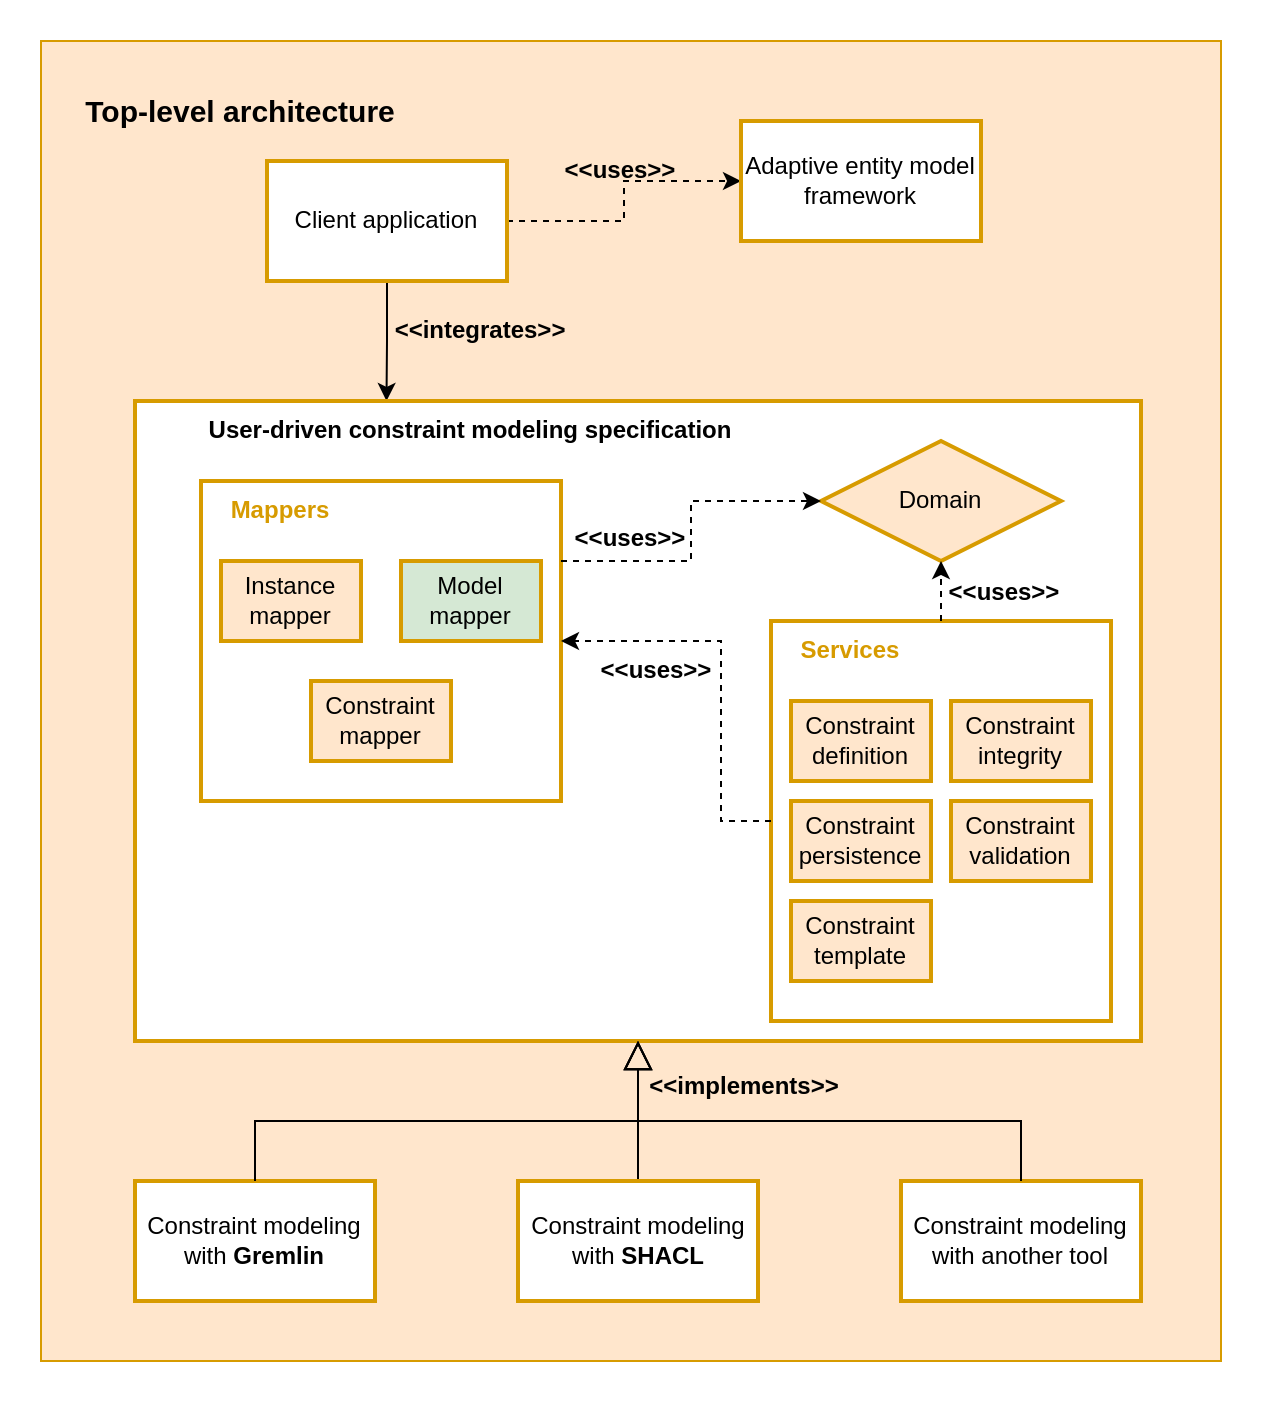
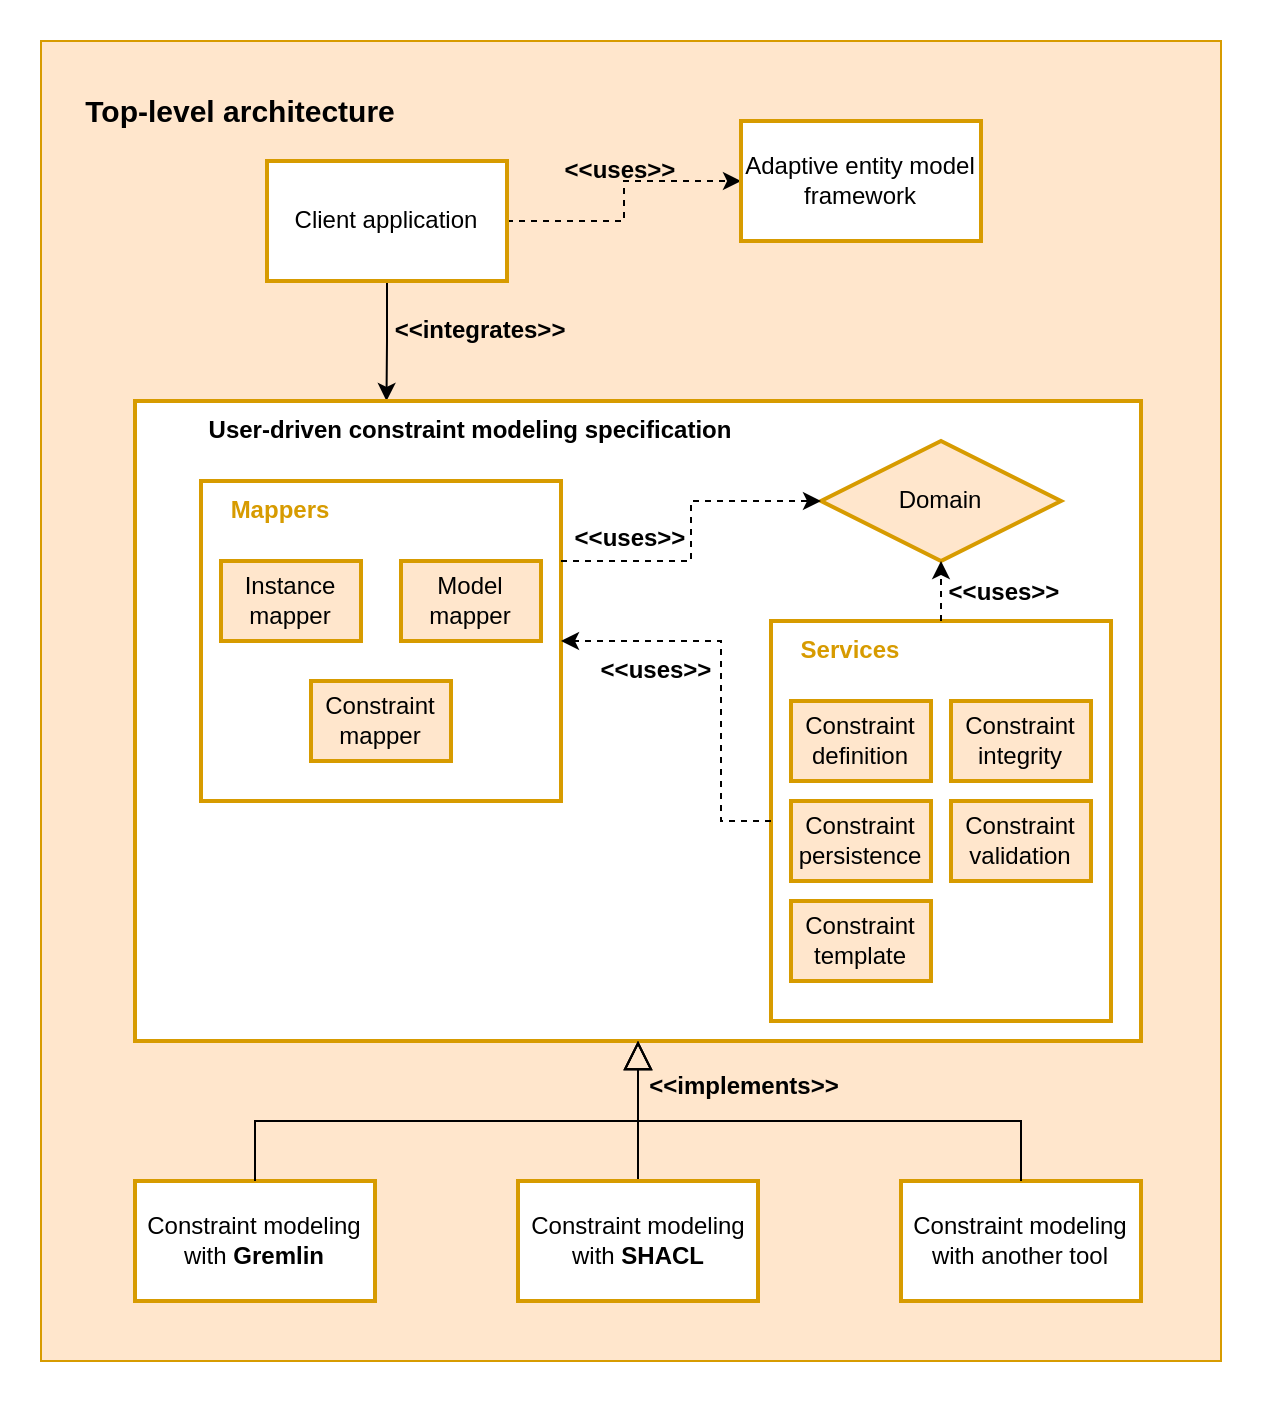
(471, 601) -> (471, 601)
